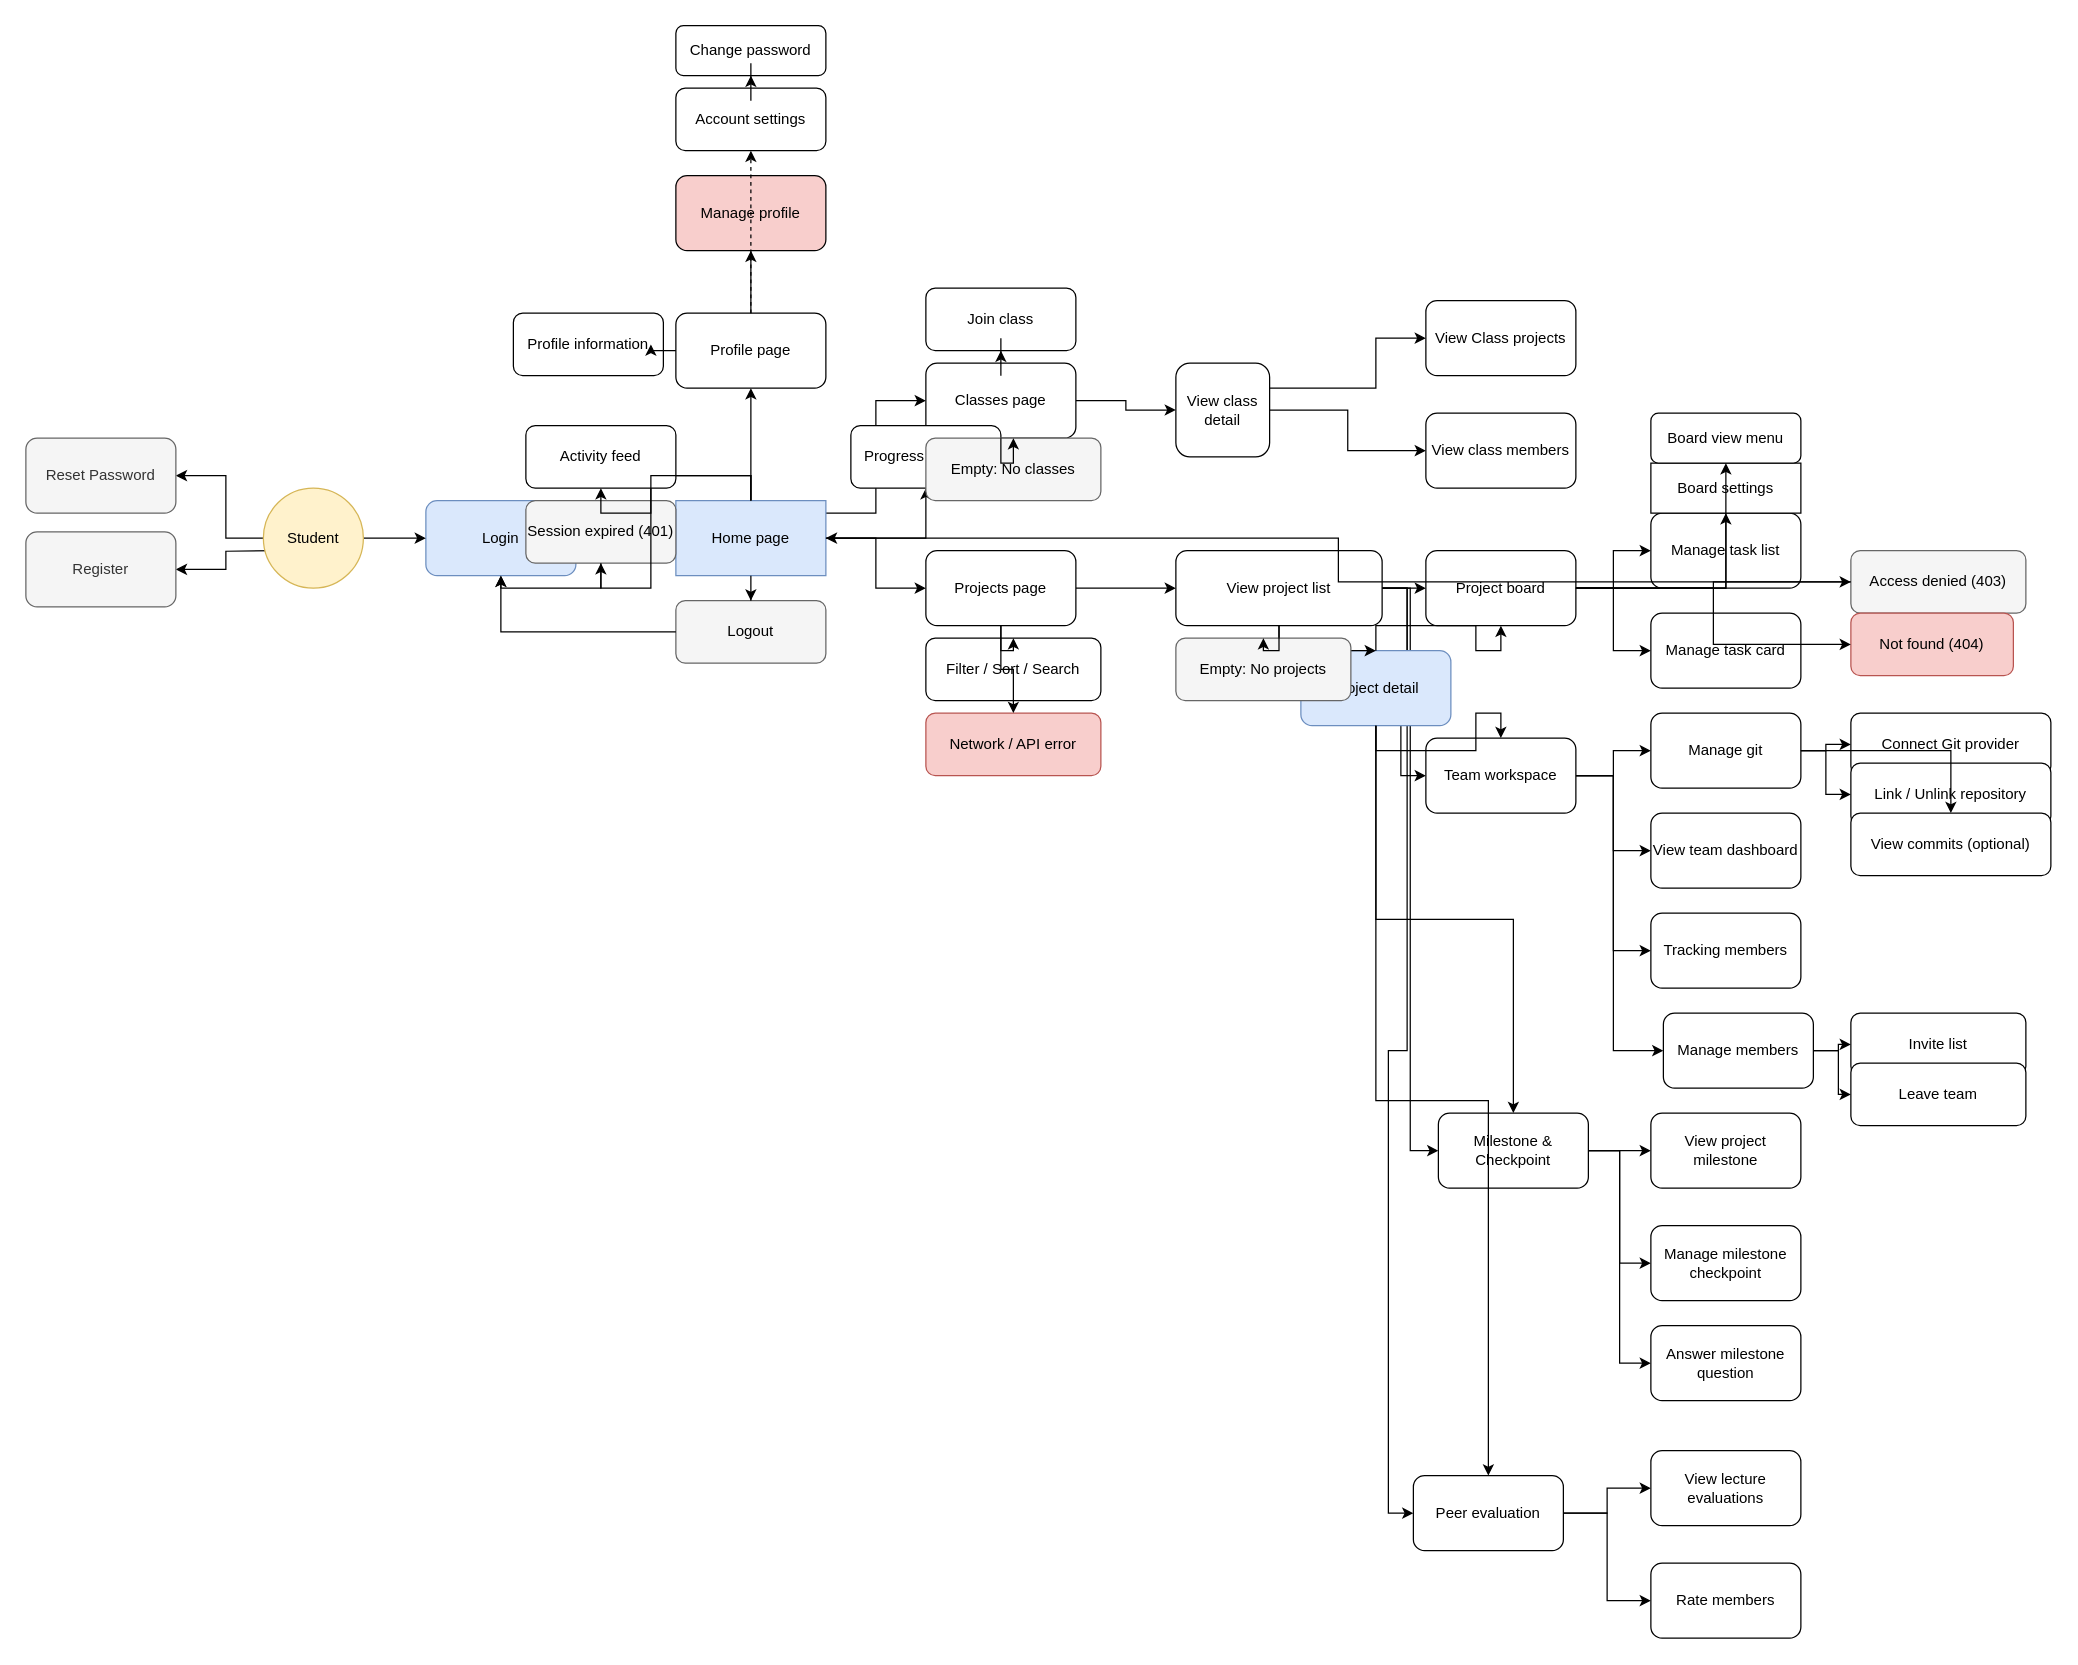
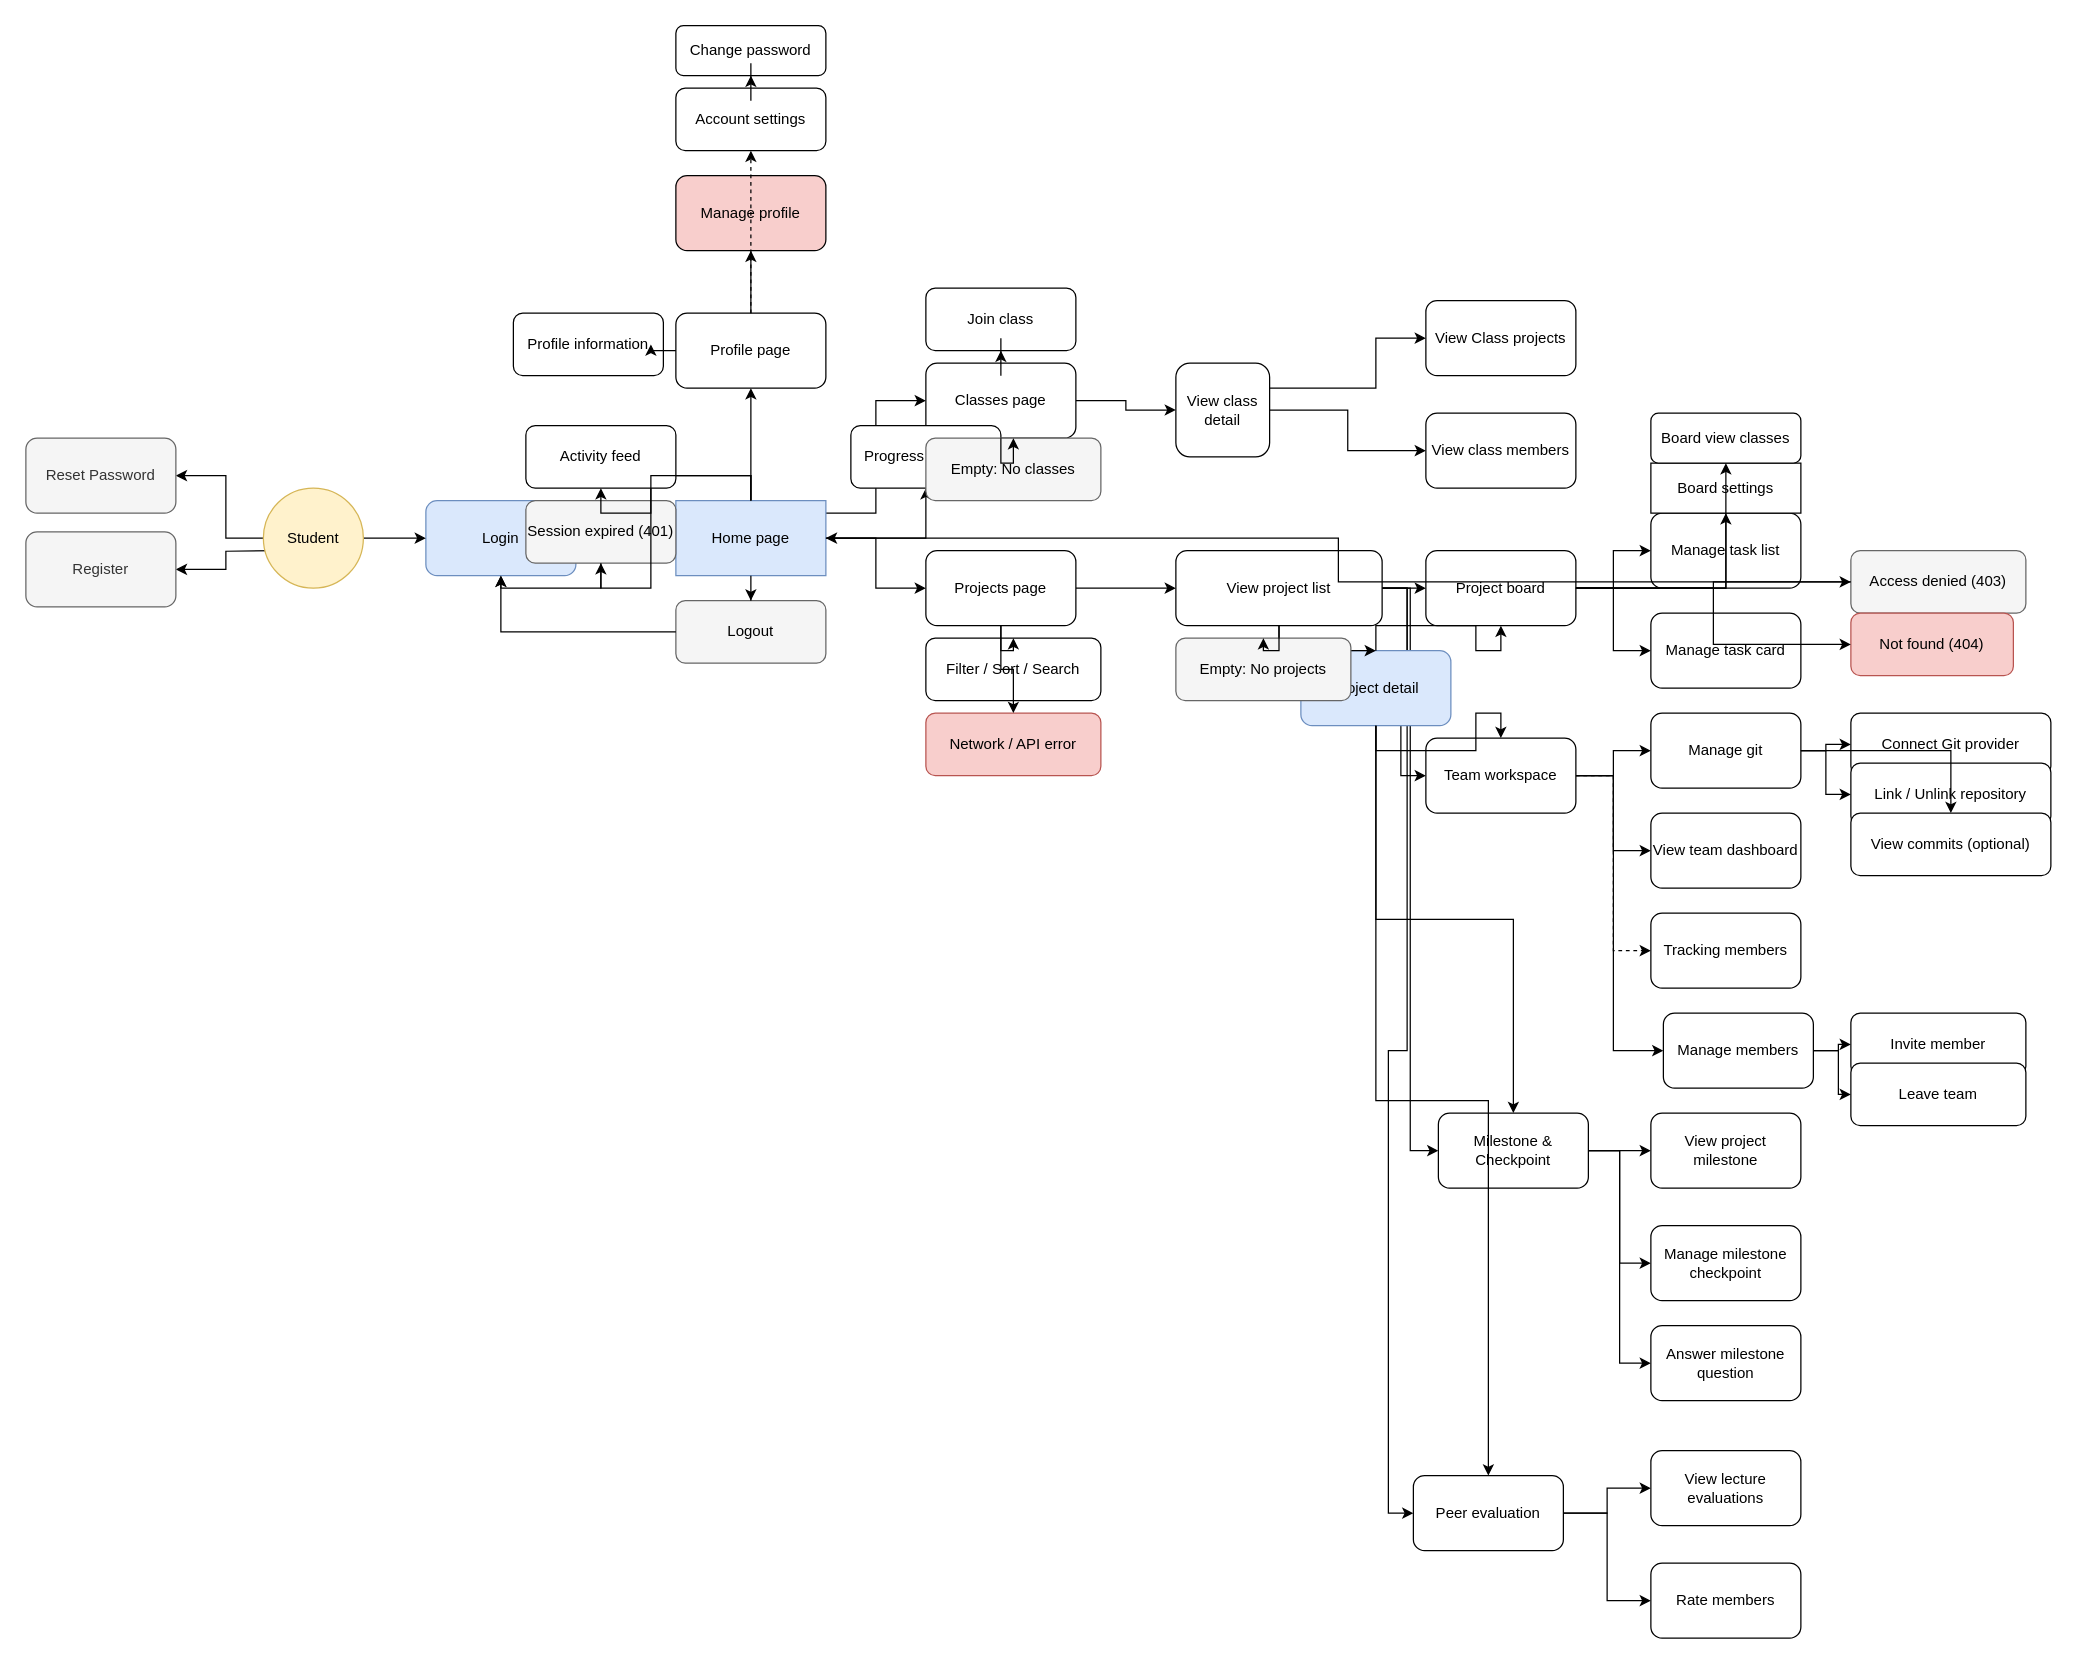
(1726, 438) -> (1726, 438)
(1628, 951) -> (1628, 951)
(1938, 1044) -> (1938, 1044)
